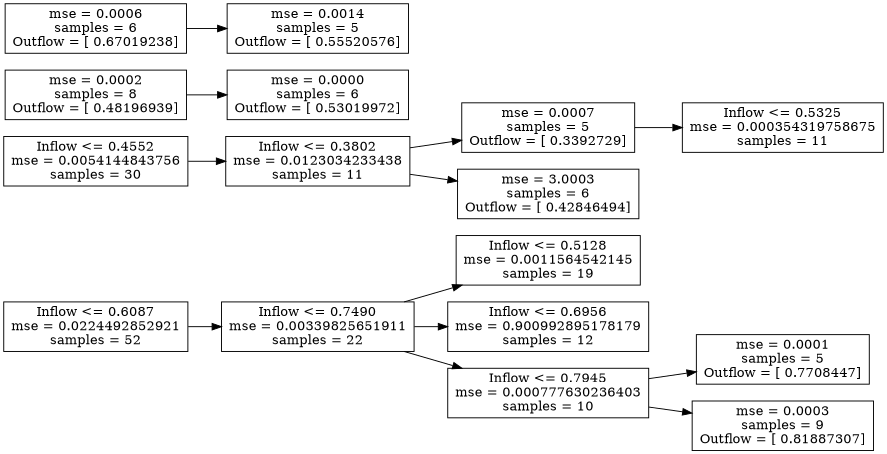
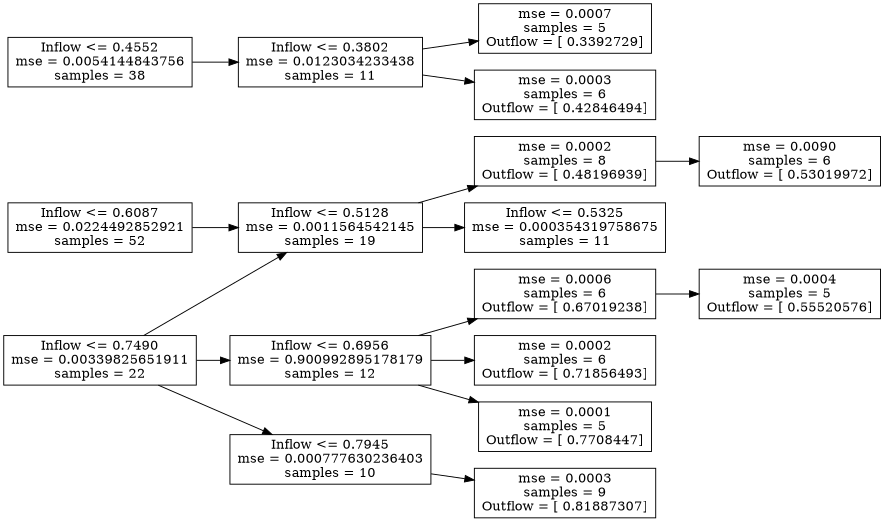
(318, 29) -> (790, 294)
(318, 95) -> (790, 161)
(654, 128) -> (439, 228)
(96, 161) -> (100, 62)
(548, 194) -> (565, 95)
none -> (443, 196)
(200, 327) -> (210, 228)
none -> (443, 328)
none -> (565, 360)
(668, 376) -> (444, 392)
